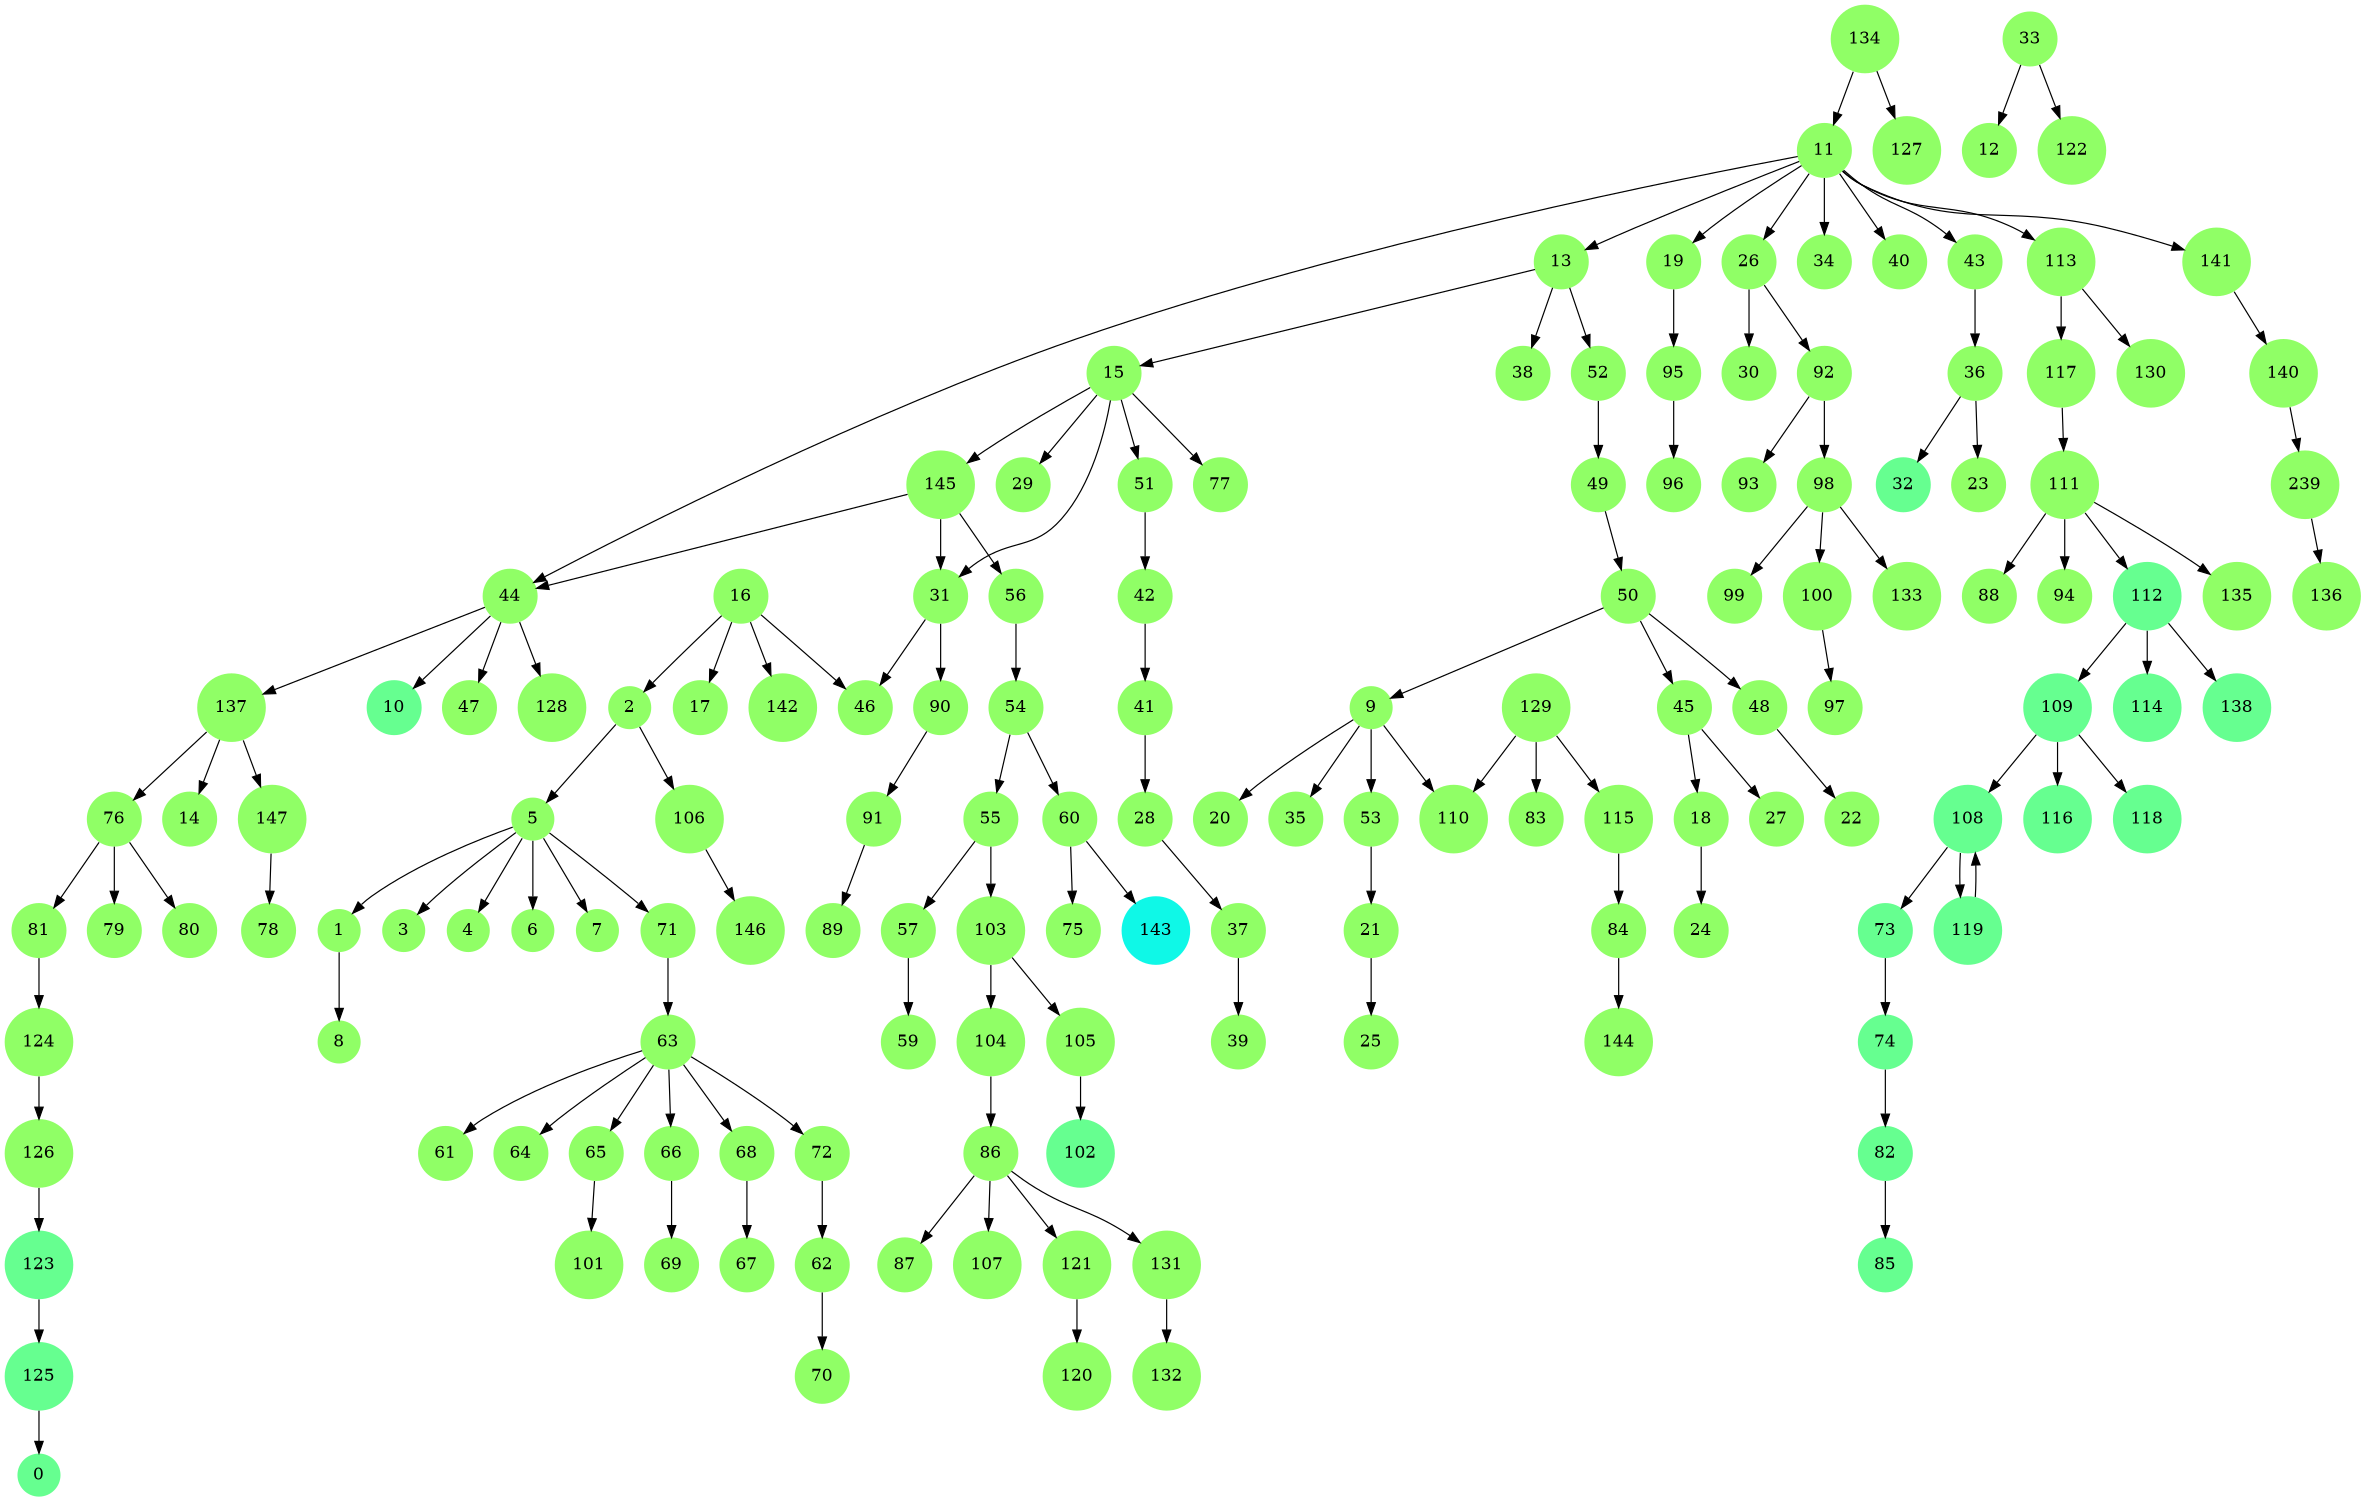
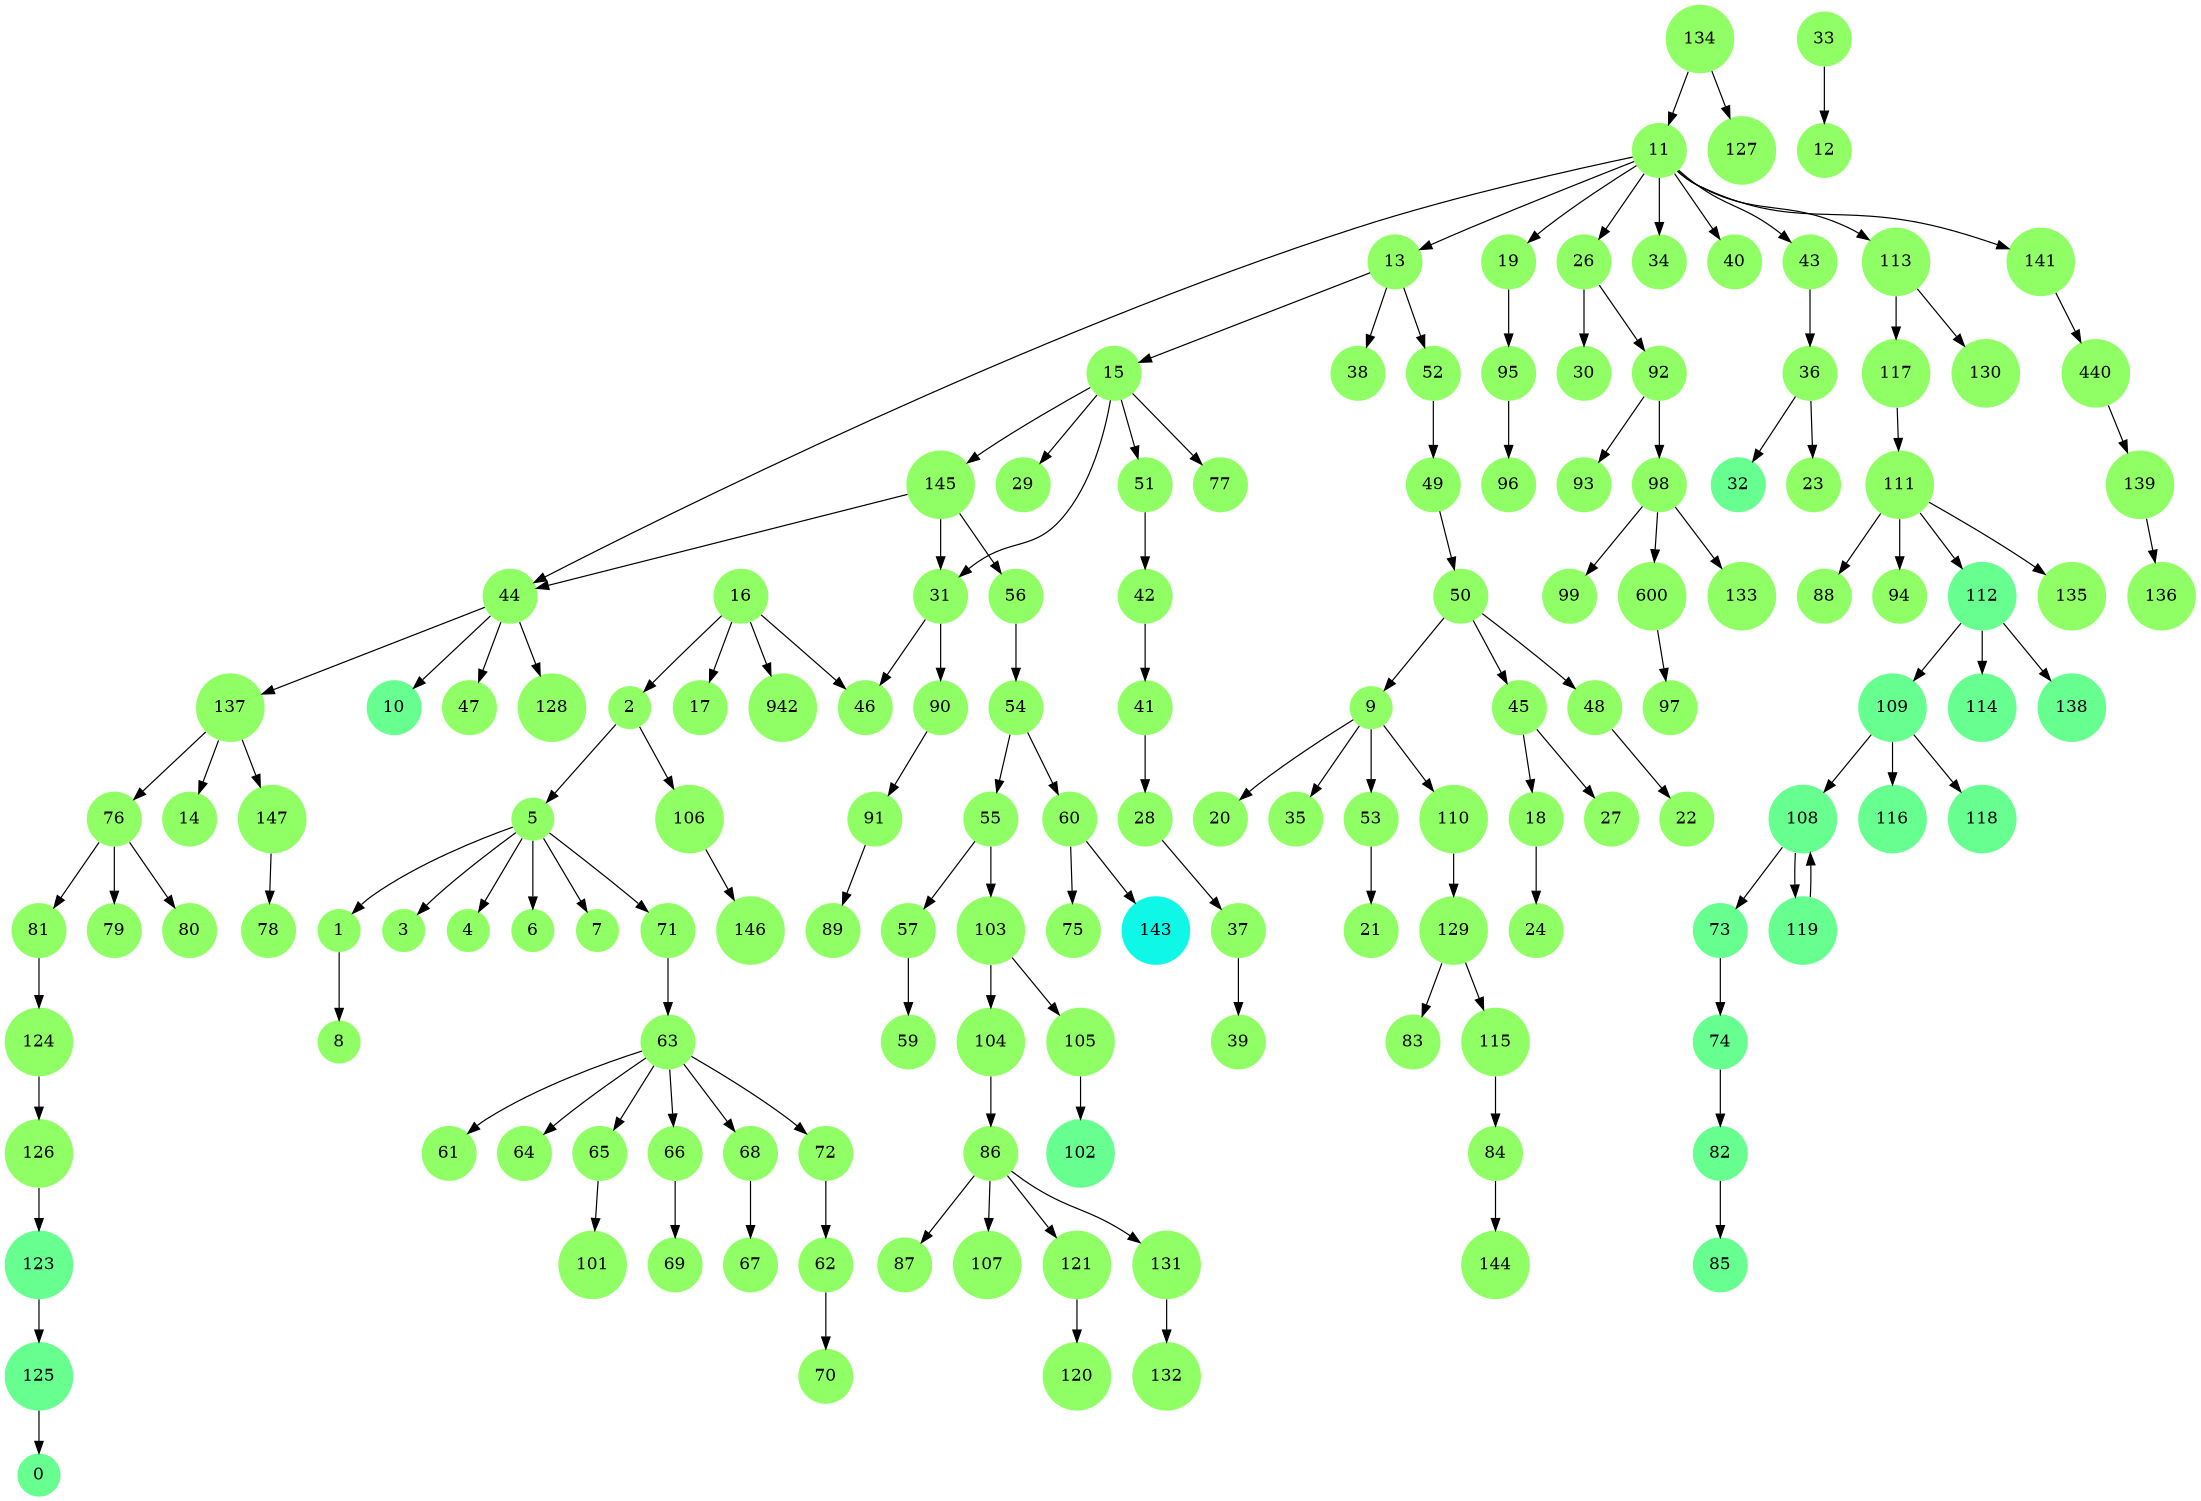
(2072, 150) -> none
(2284, 373) -> (2096, 373)
(2305, 485) -> (2140, 485)
(1817, 596) -> (1652, 596)
(783, 708) -> (783, 708)
(1499, 759) -> (1454, 869)
(1371, 1042) -> none
